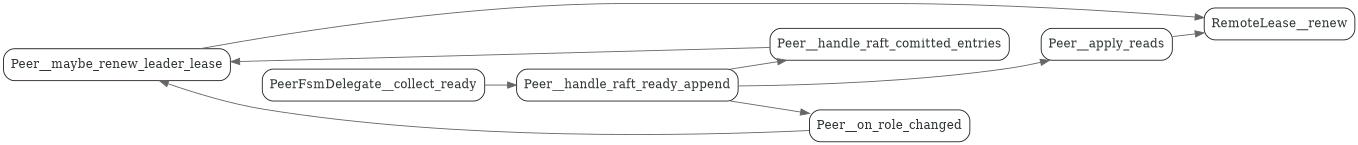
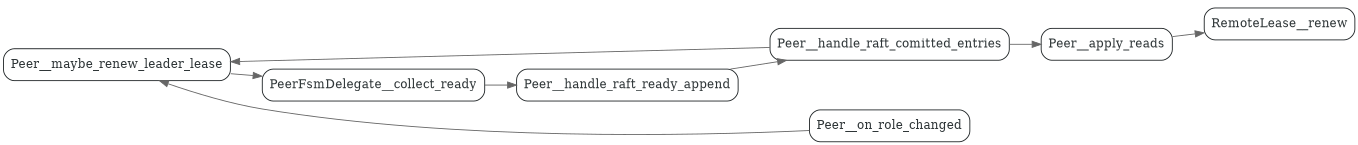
(696, 4) -> (242, 75)
(890, 80) -> (1021, 44)
(766, 107) -> none
